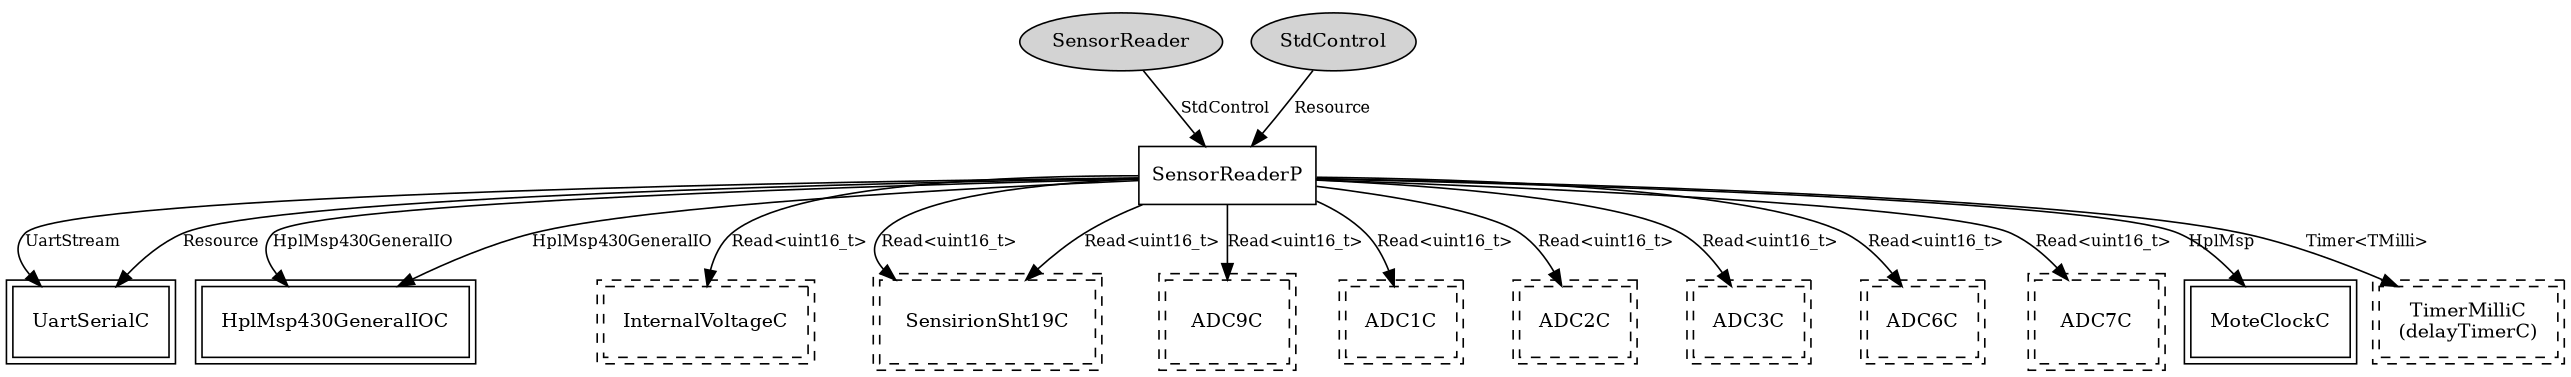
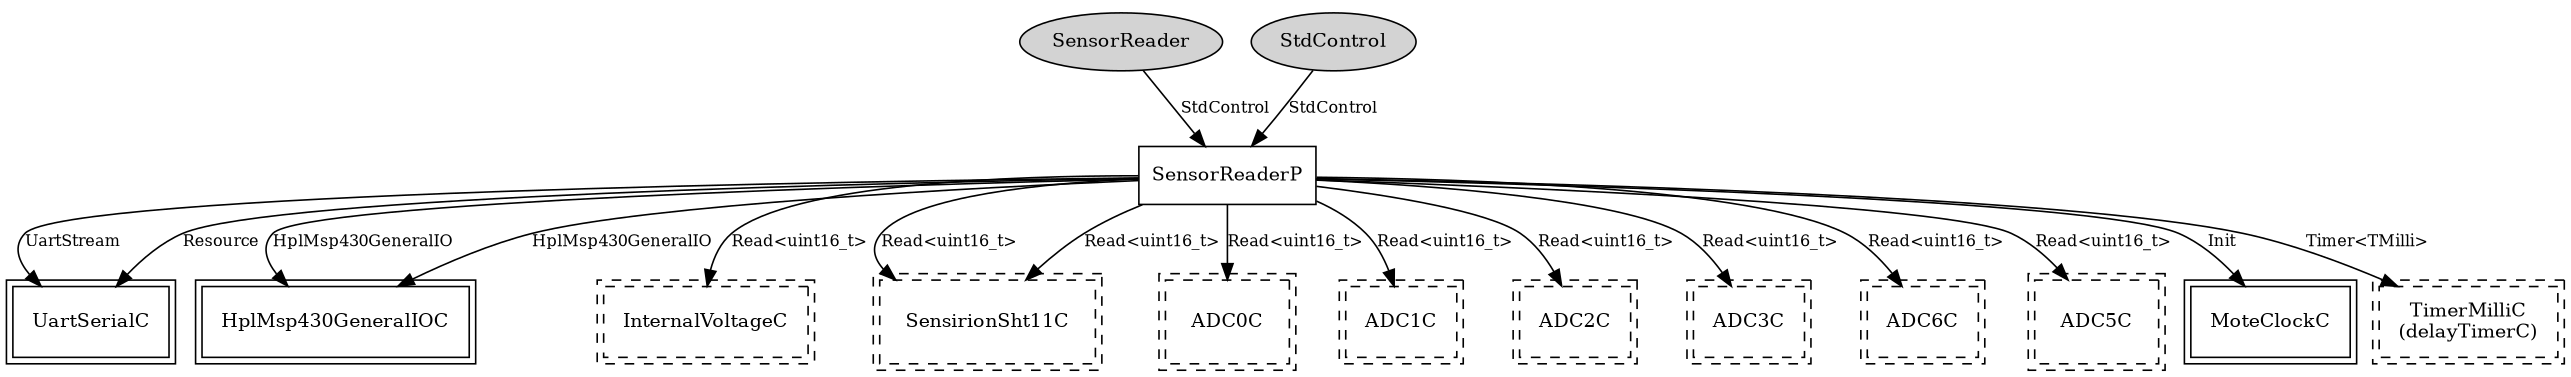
(1333, 109) -> (1333, 109)
(2222, 242) -> (2222, 242)
(988, 322) -> (988, 322)
(1227, 322) -> (1227, 322)
(2097, 322) -> (2097, 322)
